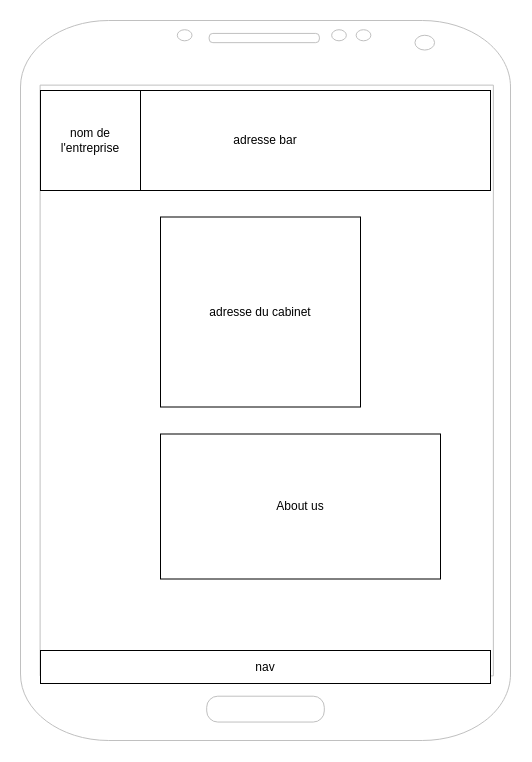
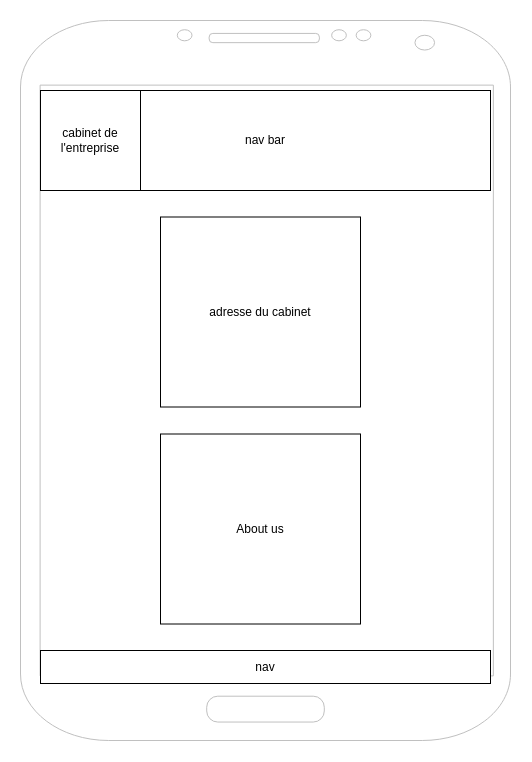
(91, 141) -> (91, 141)
(266, 141) -> (266, 141)
(301, 507) -> (261, 529)
